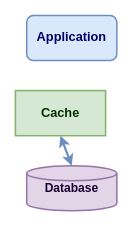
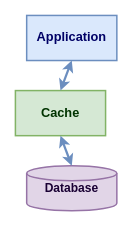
(72, 38) -> (72, 38)
none -> (66, 75)
